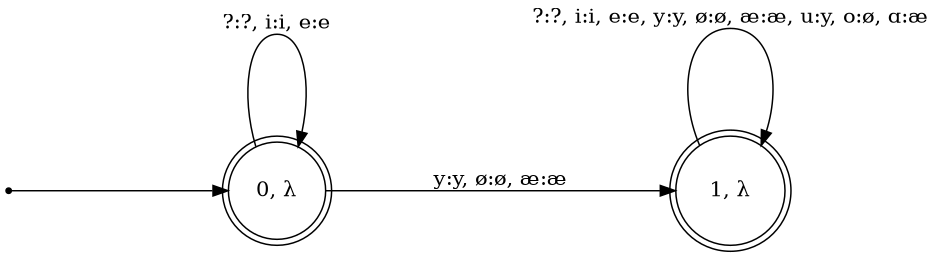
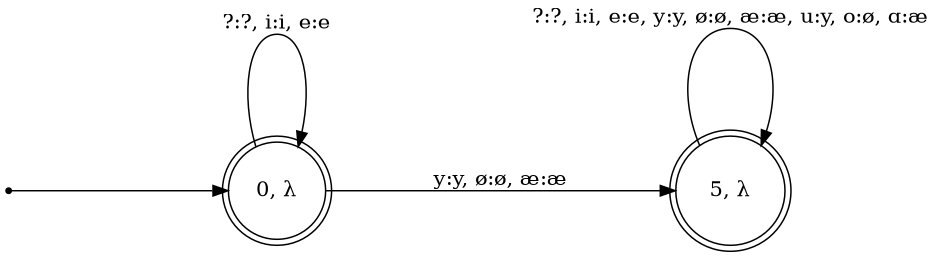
(730, 191) -> (730, 191)
